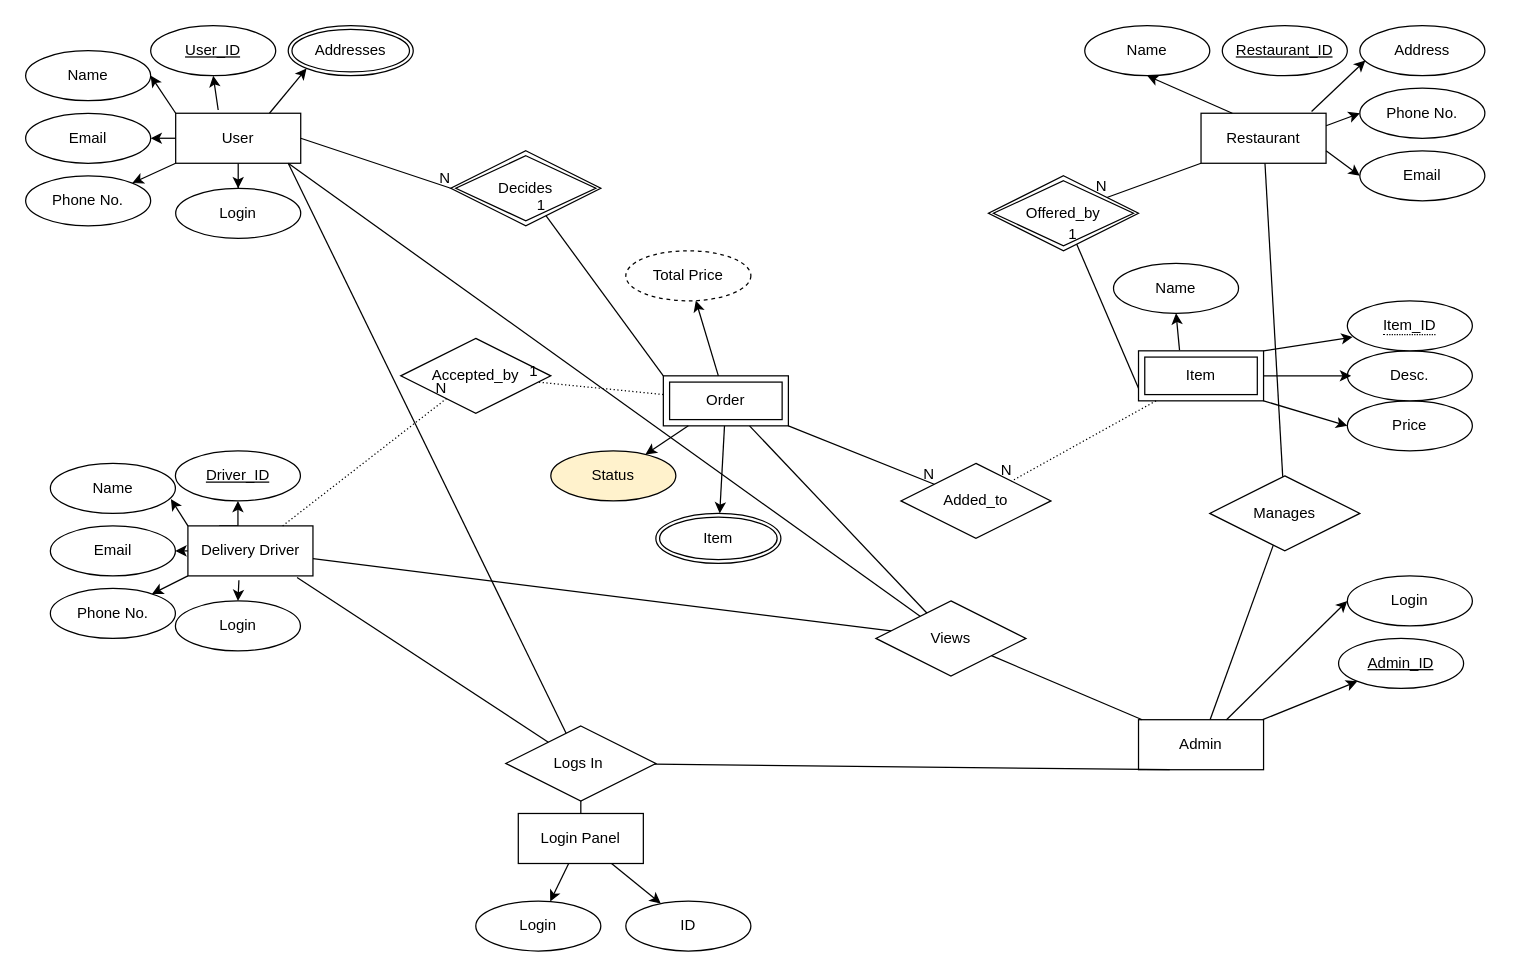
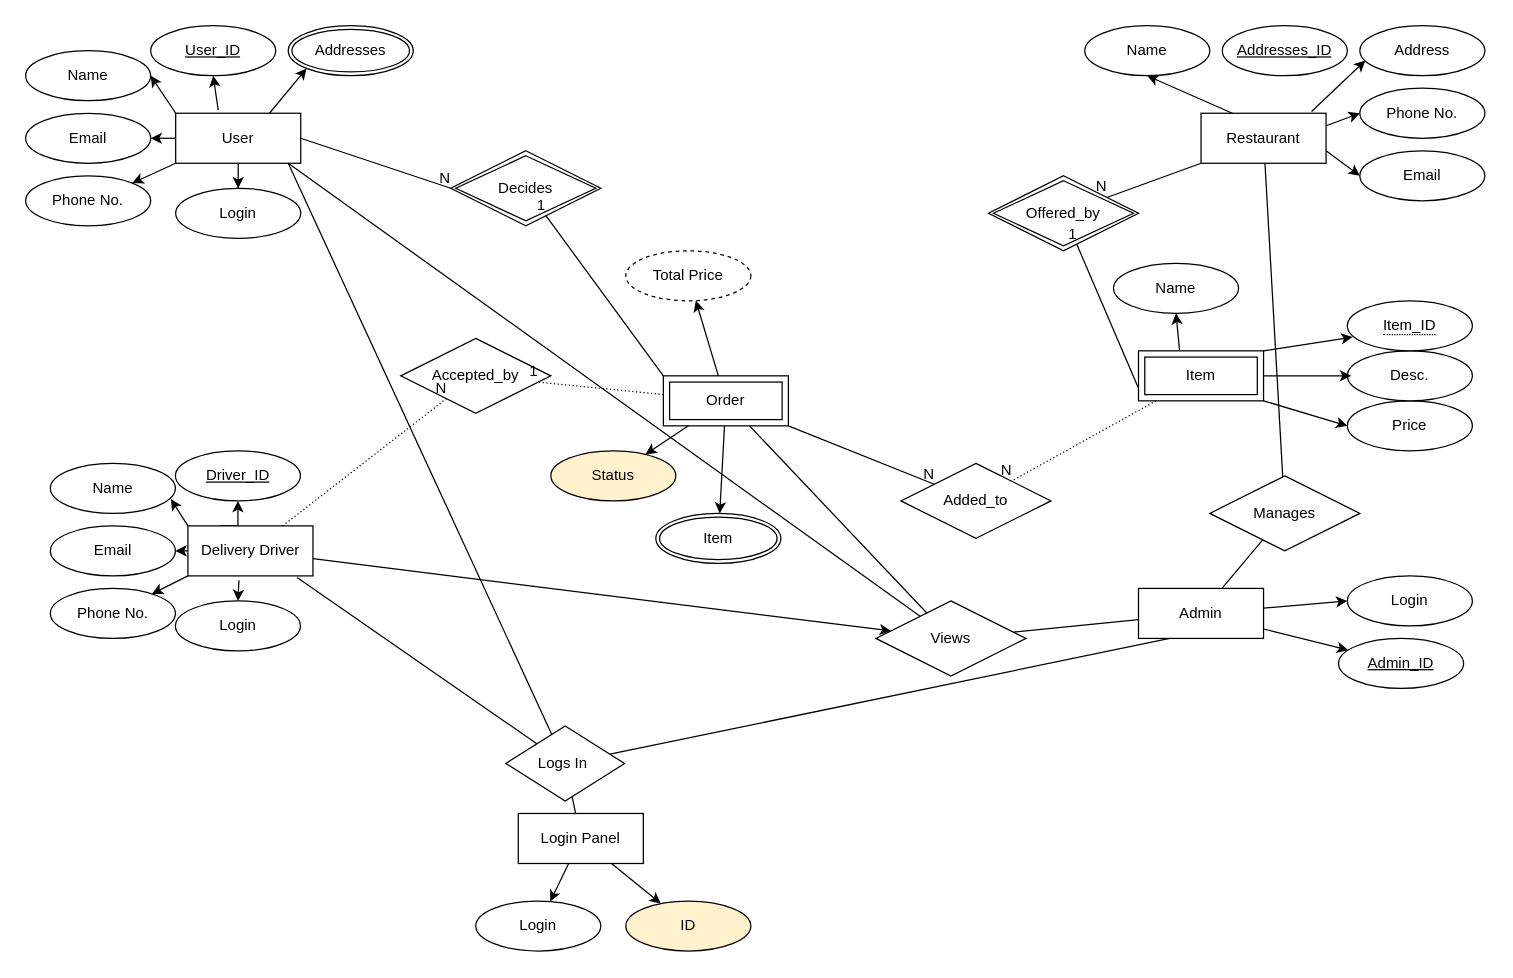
(1284, 51) -> (1284, 51)
(884, 630) -> (881, 629)
(1201, 744) -> (1201, 613)
(581, 763) -> (565, 763)
(688, 926) -> (688, 926)
